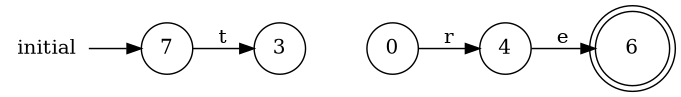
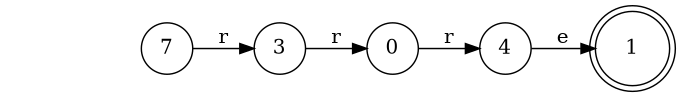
(223, 38) -> (223, 38)
(47, 49) -> none
none -> (329, 49)
(633, 49) -> (633, 49)
